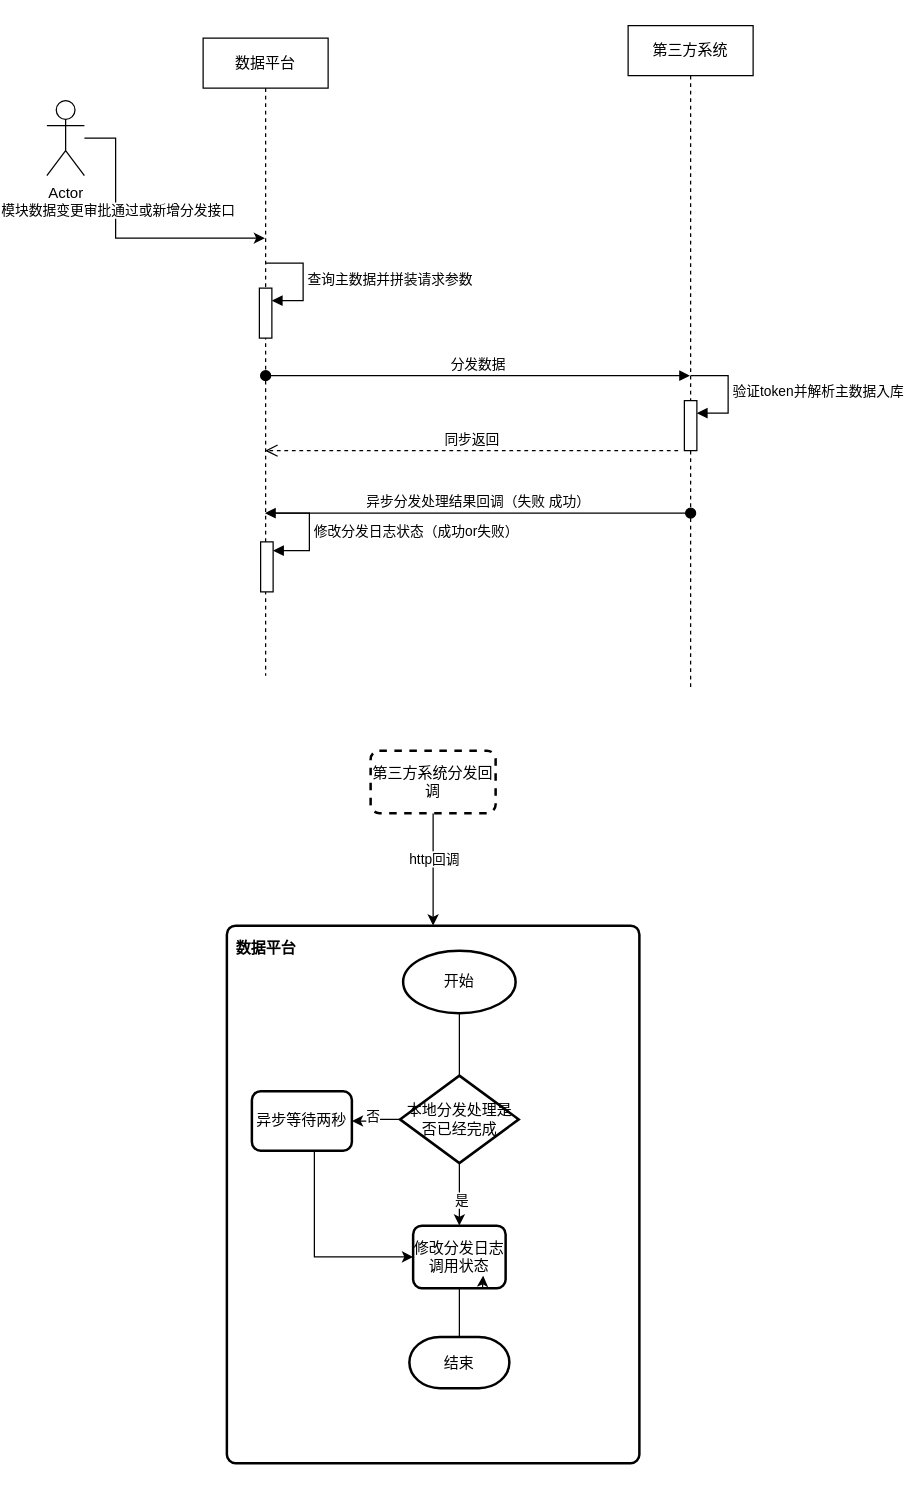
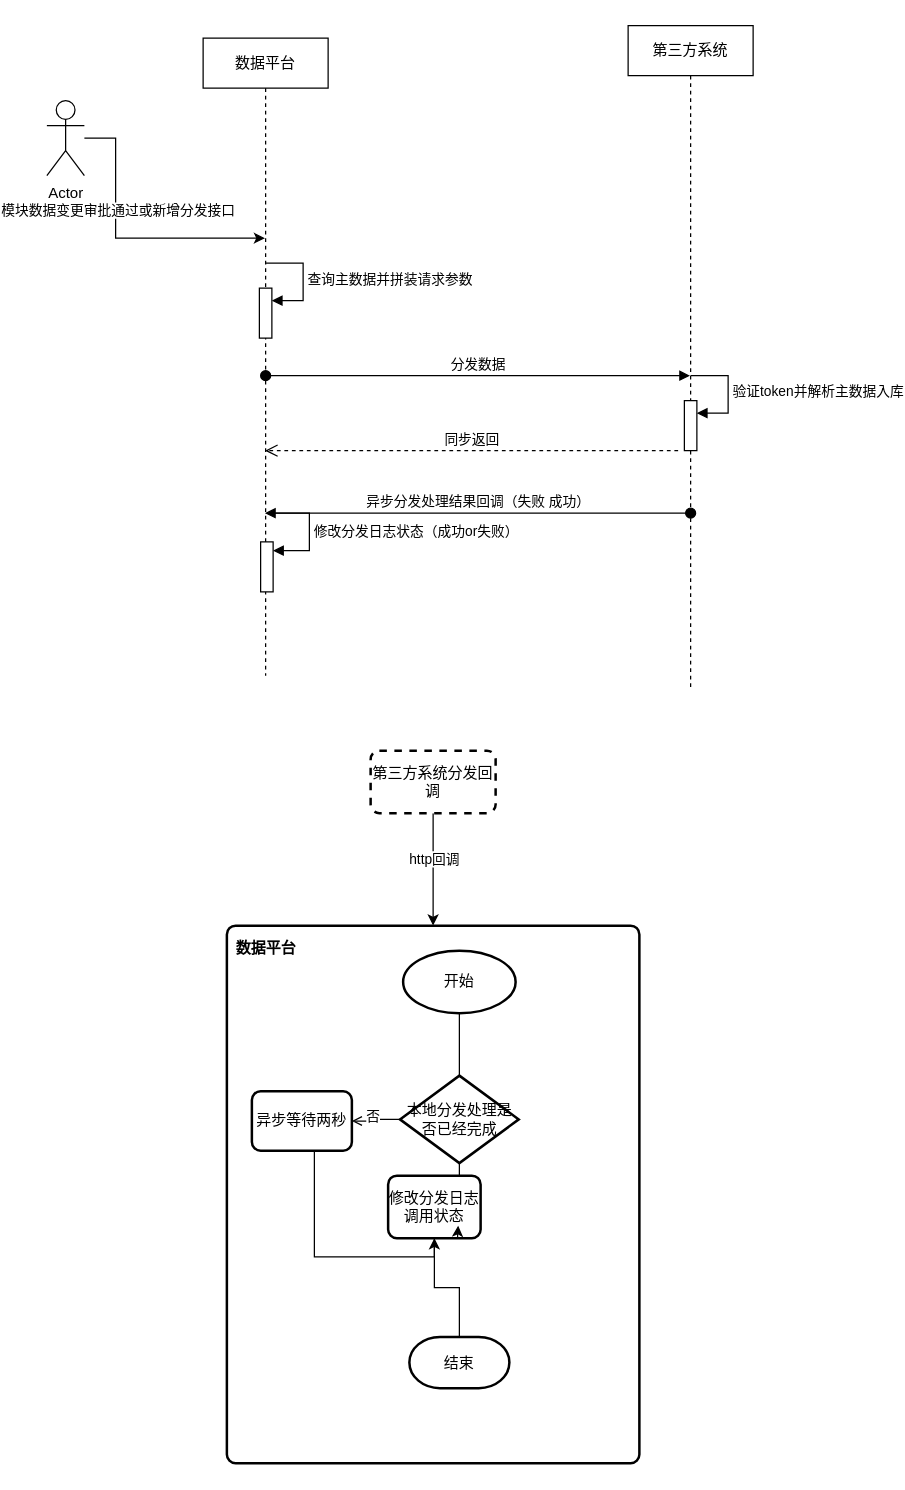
(362, 1121) -> (360, 1121)
(459, 1257) -> (434, 1207)
